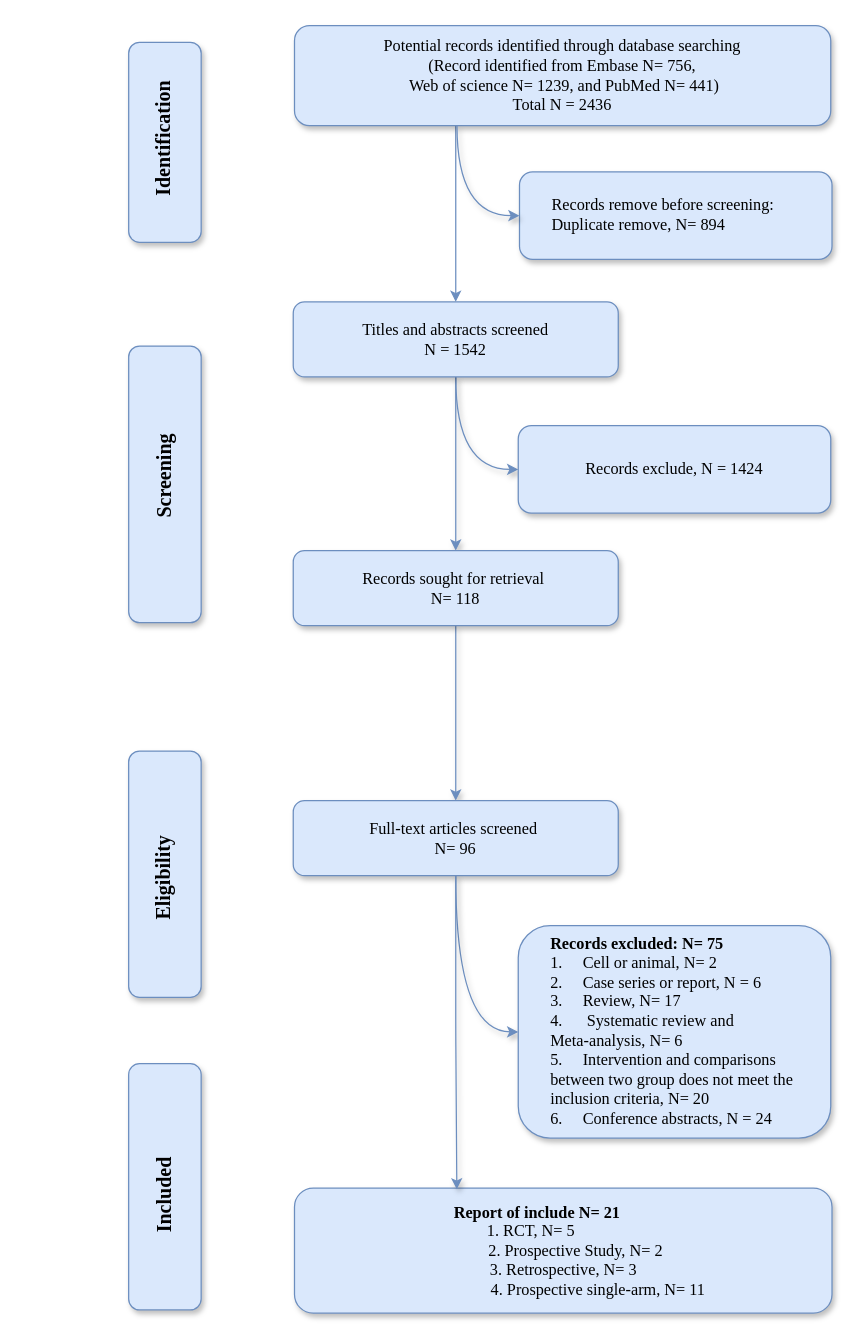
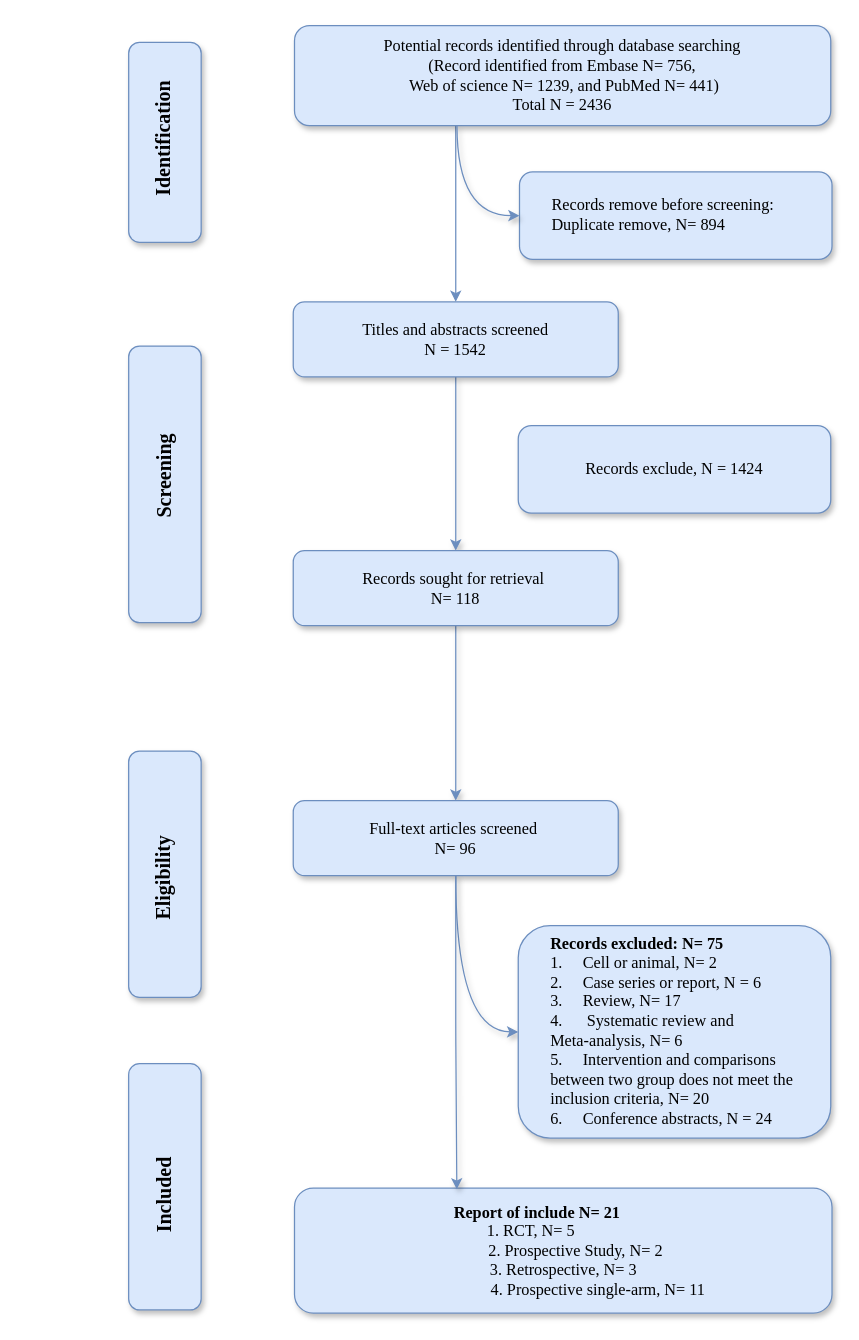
(472, 450) -> none
